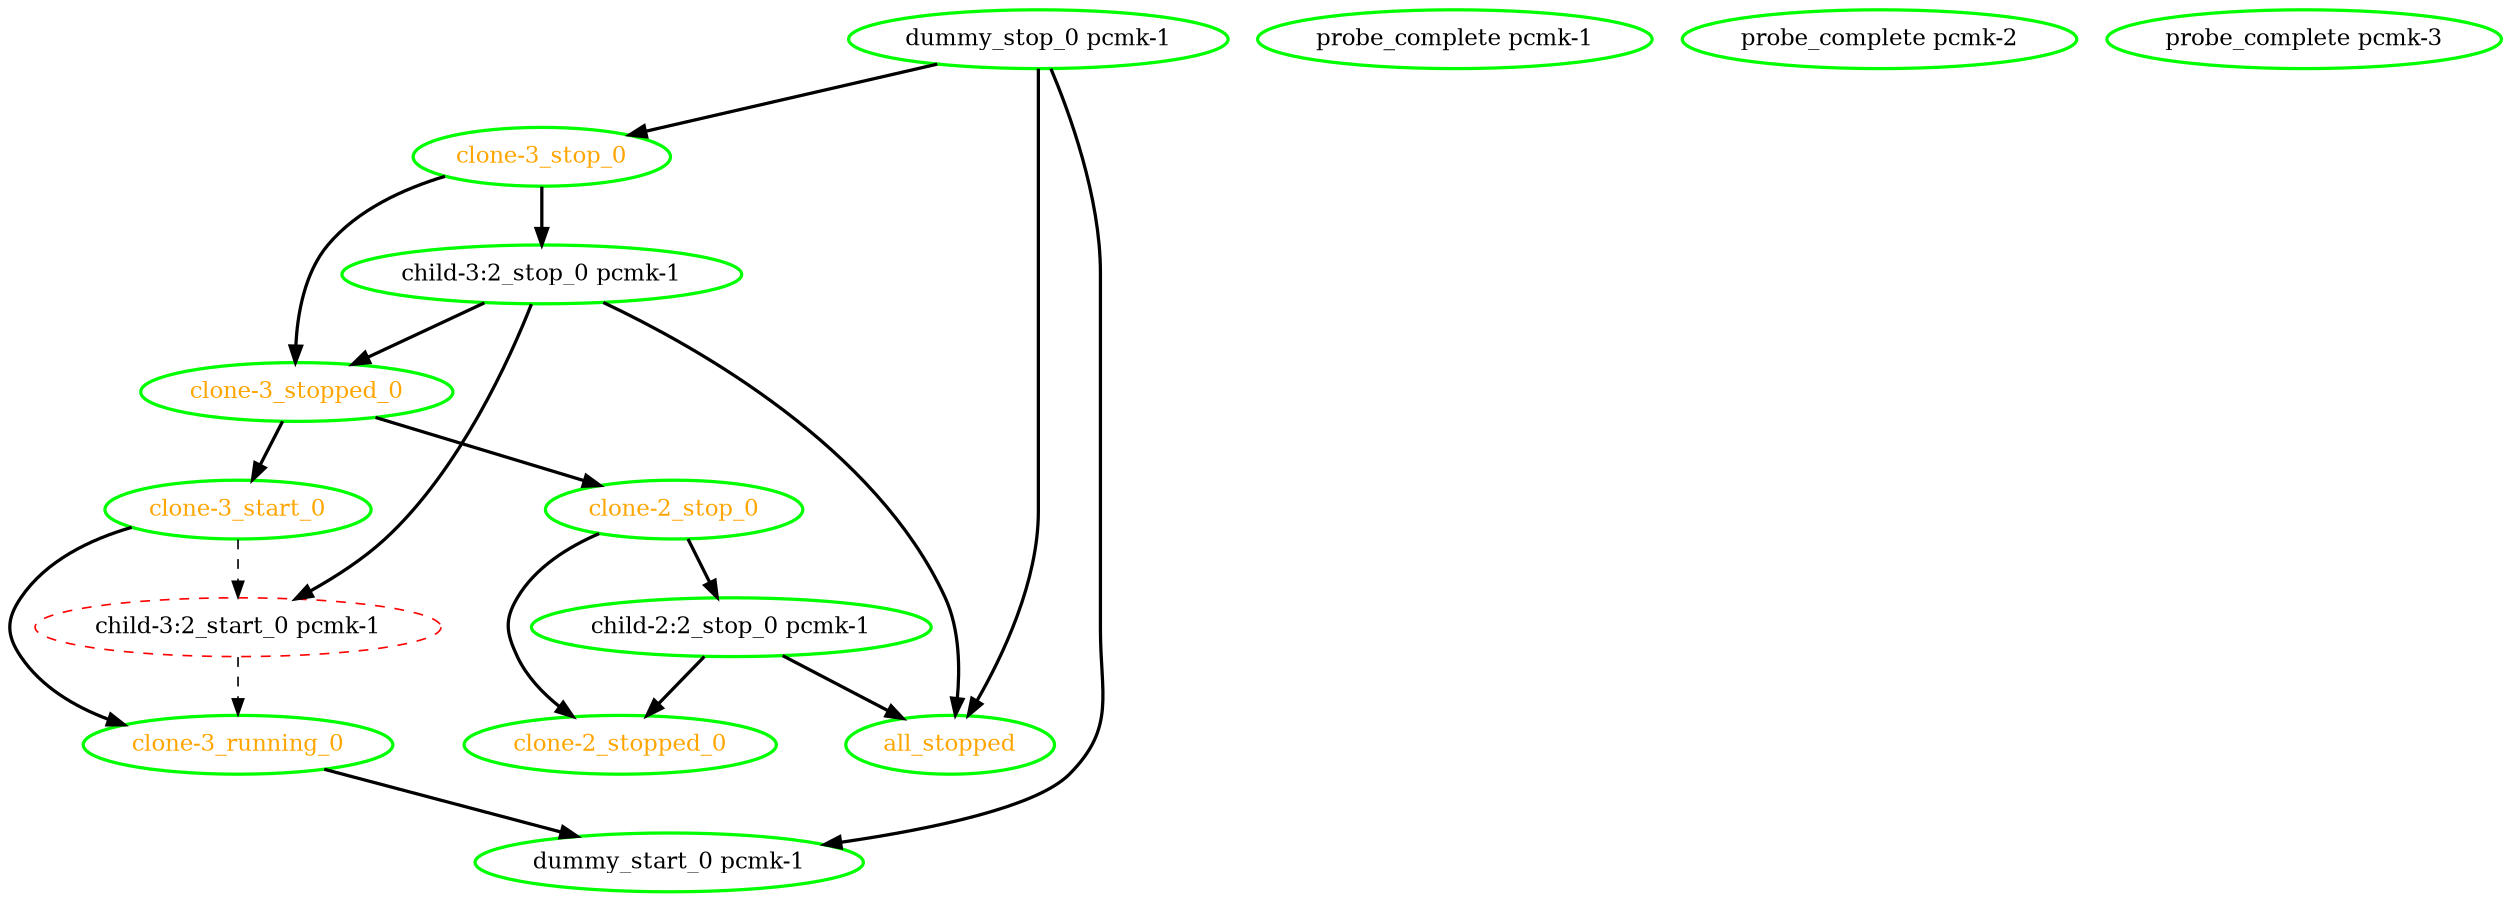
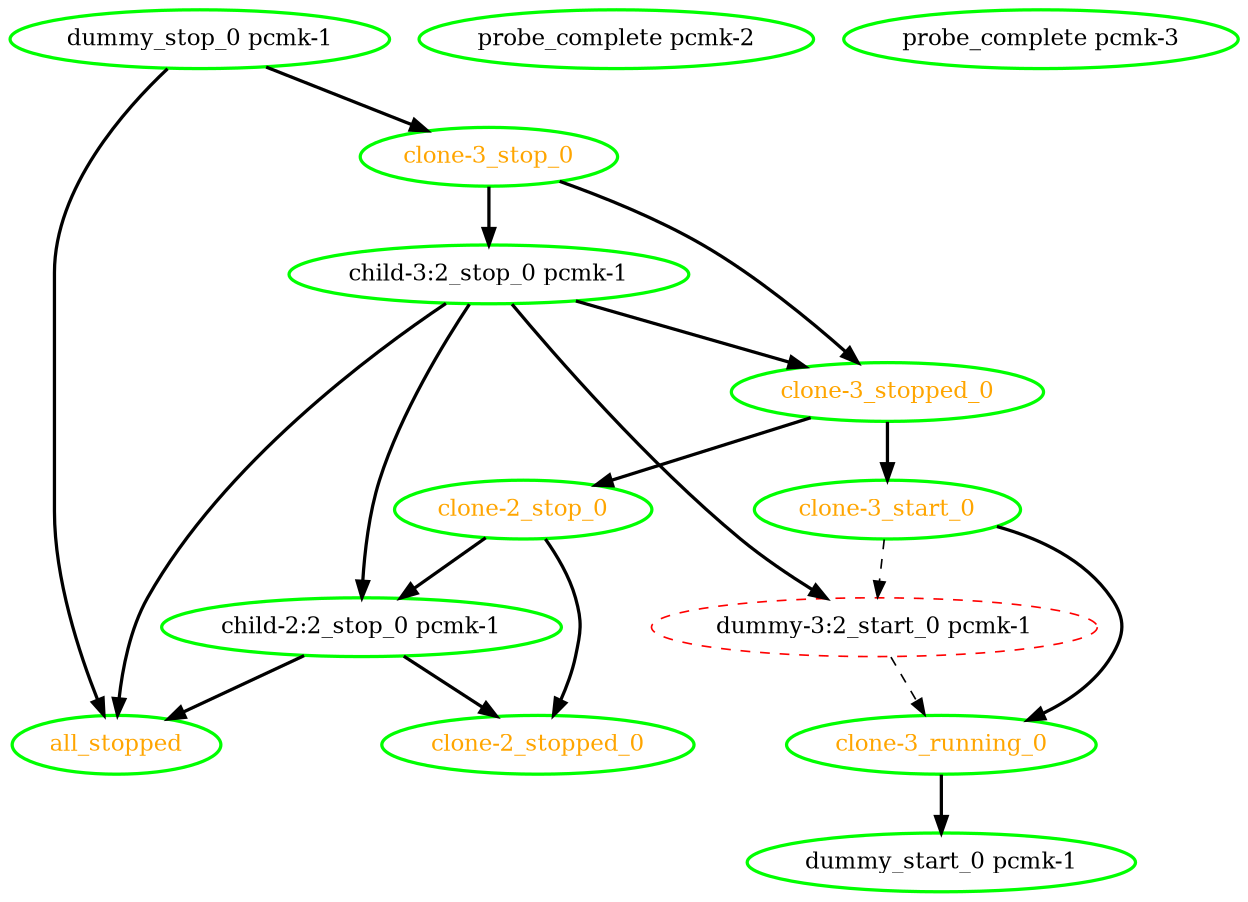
(1455, 39) -> none
none -> (397, 436)
(1100, 543) -> none
(238, 627) -> (874, 627)
